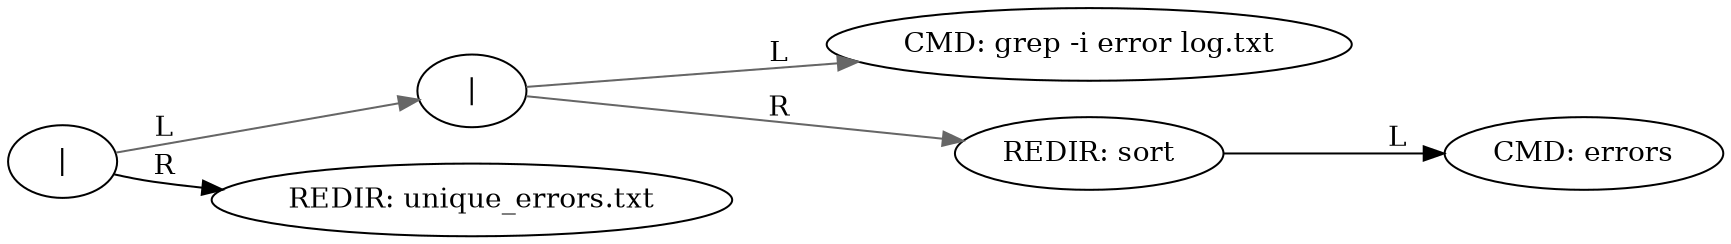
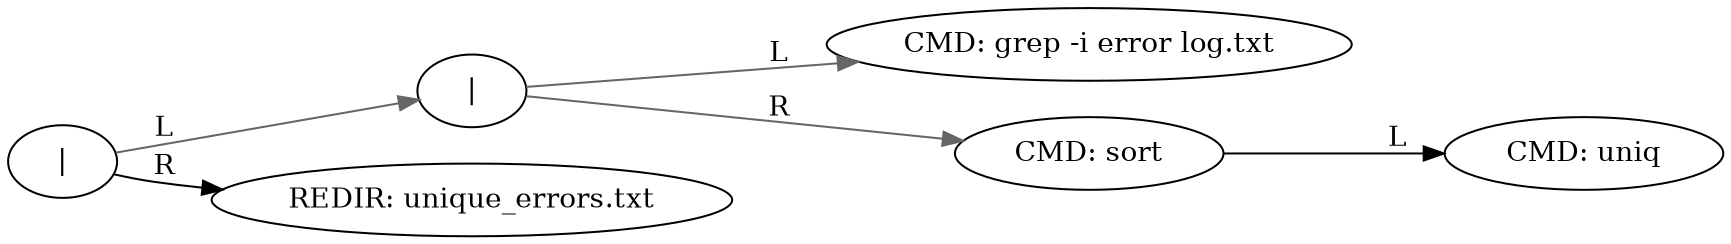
(1089, 153) -> (1089, 153)
(1584, 153) -> (1584, 153)
